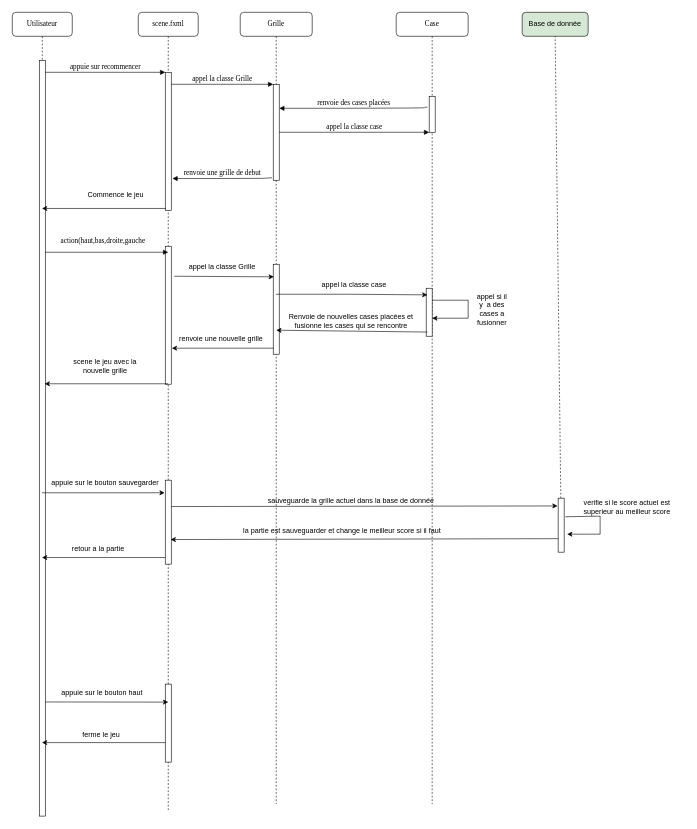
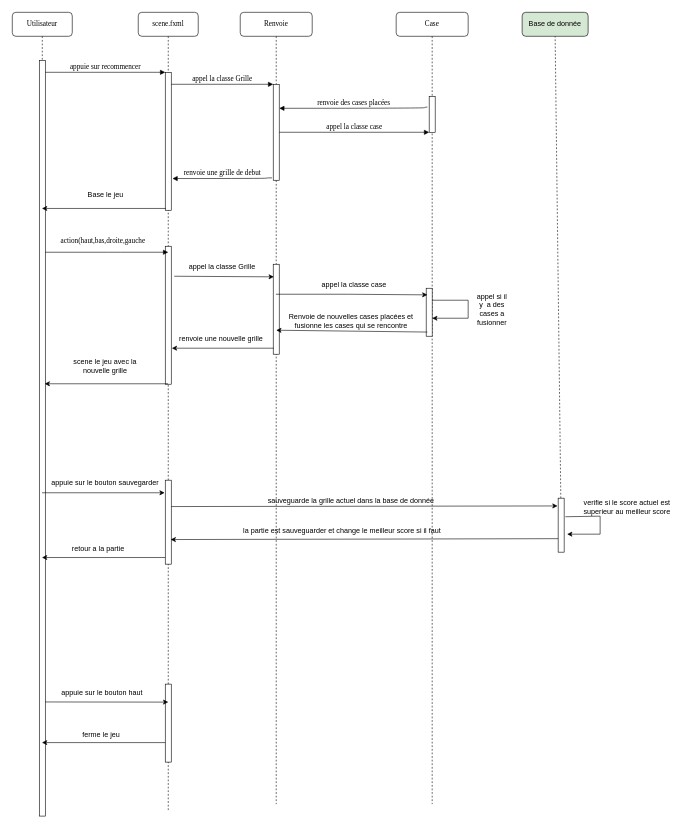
(276, 24) -> (276, 24)
(115, 195) -> (107, 195)
